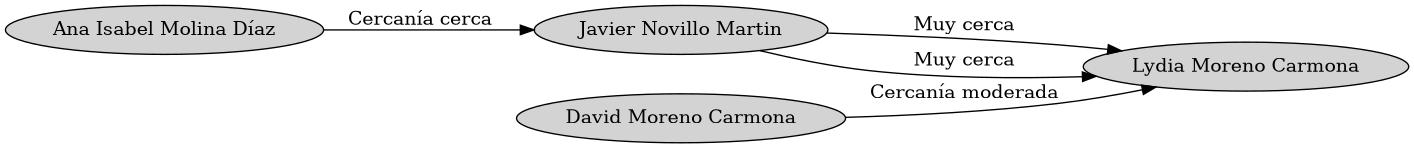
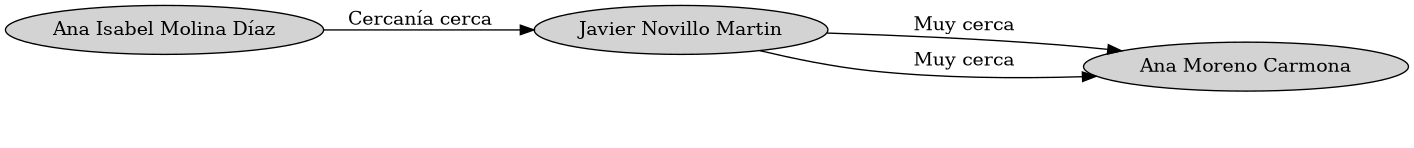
(1246, 67) -> (1246, 67)
(681, 118) -> none
